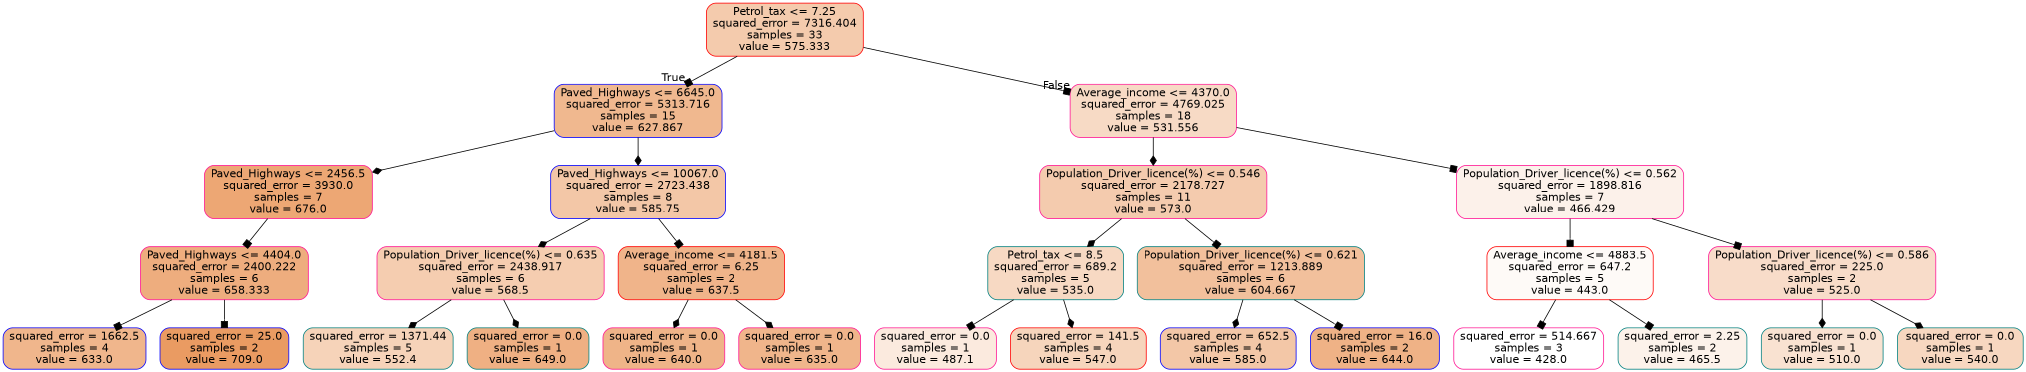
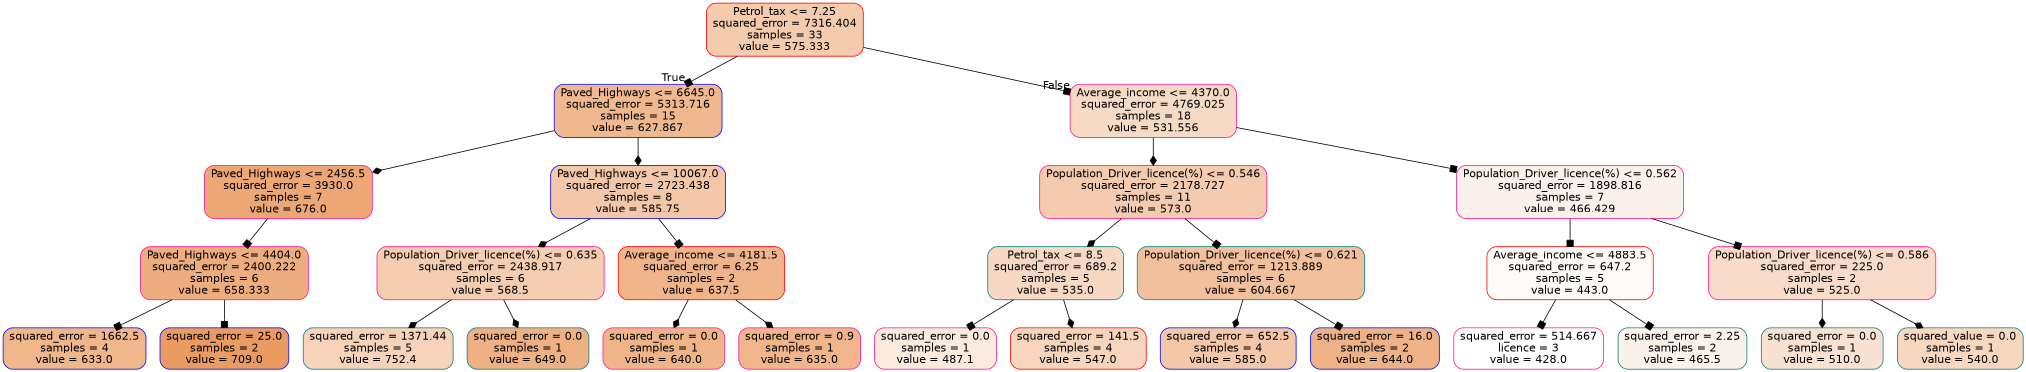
(378, 349) -> (378, 349)
(800, 349) -> (800, 349)
(1529, 349) -> (1529, 349)
(1960, 349) -> (1960, 349)
